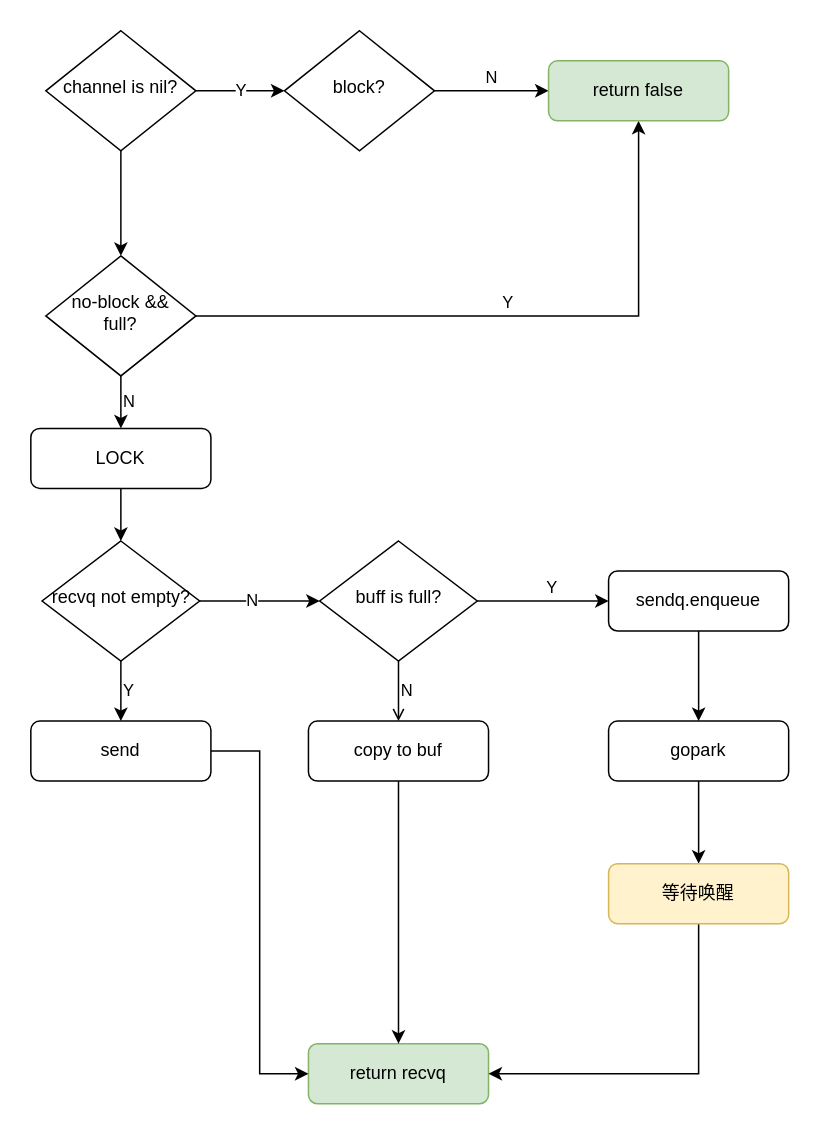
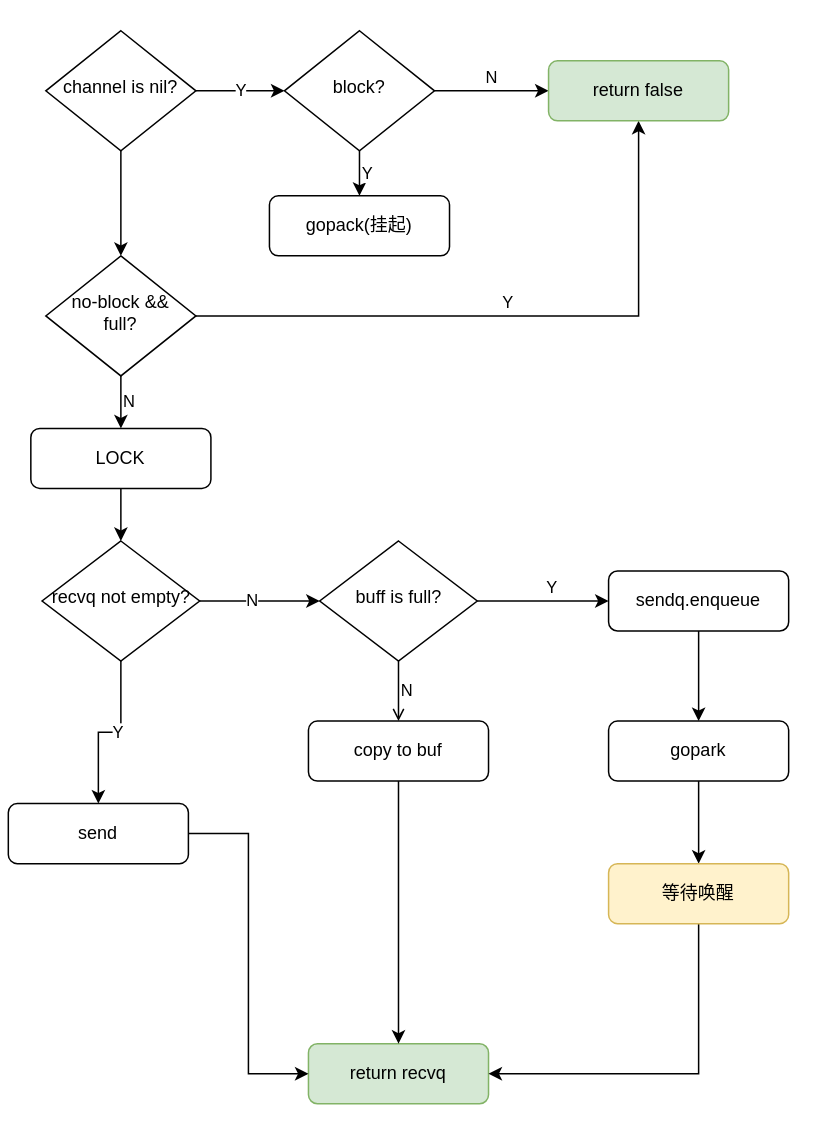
none -> (359, 179)
none -> (359, 226)
(121, 751) -> (98, 833)
